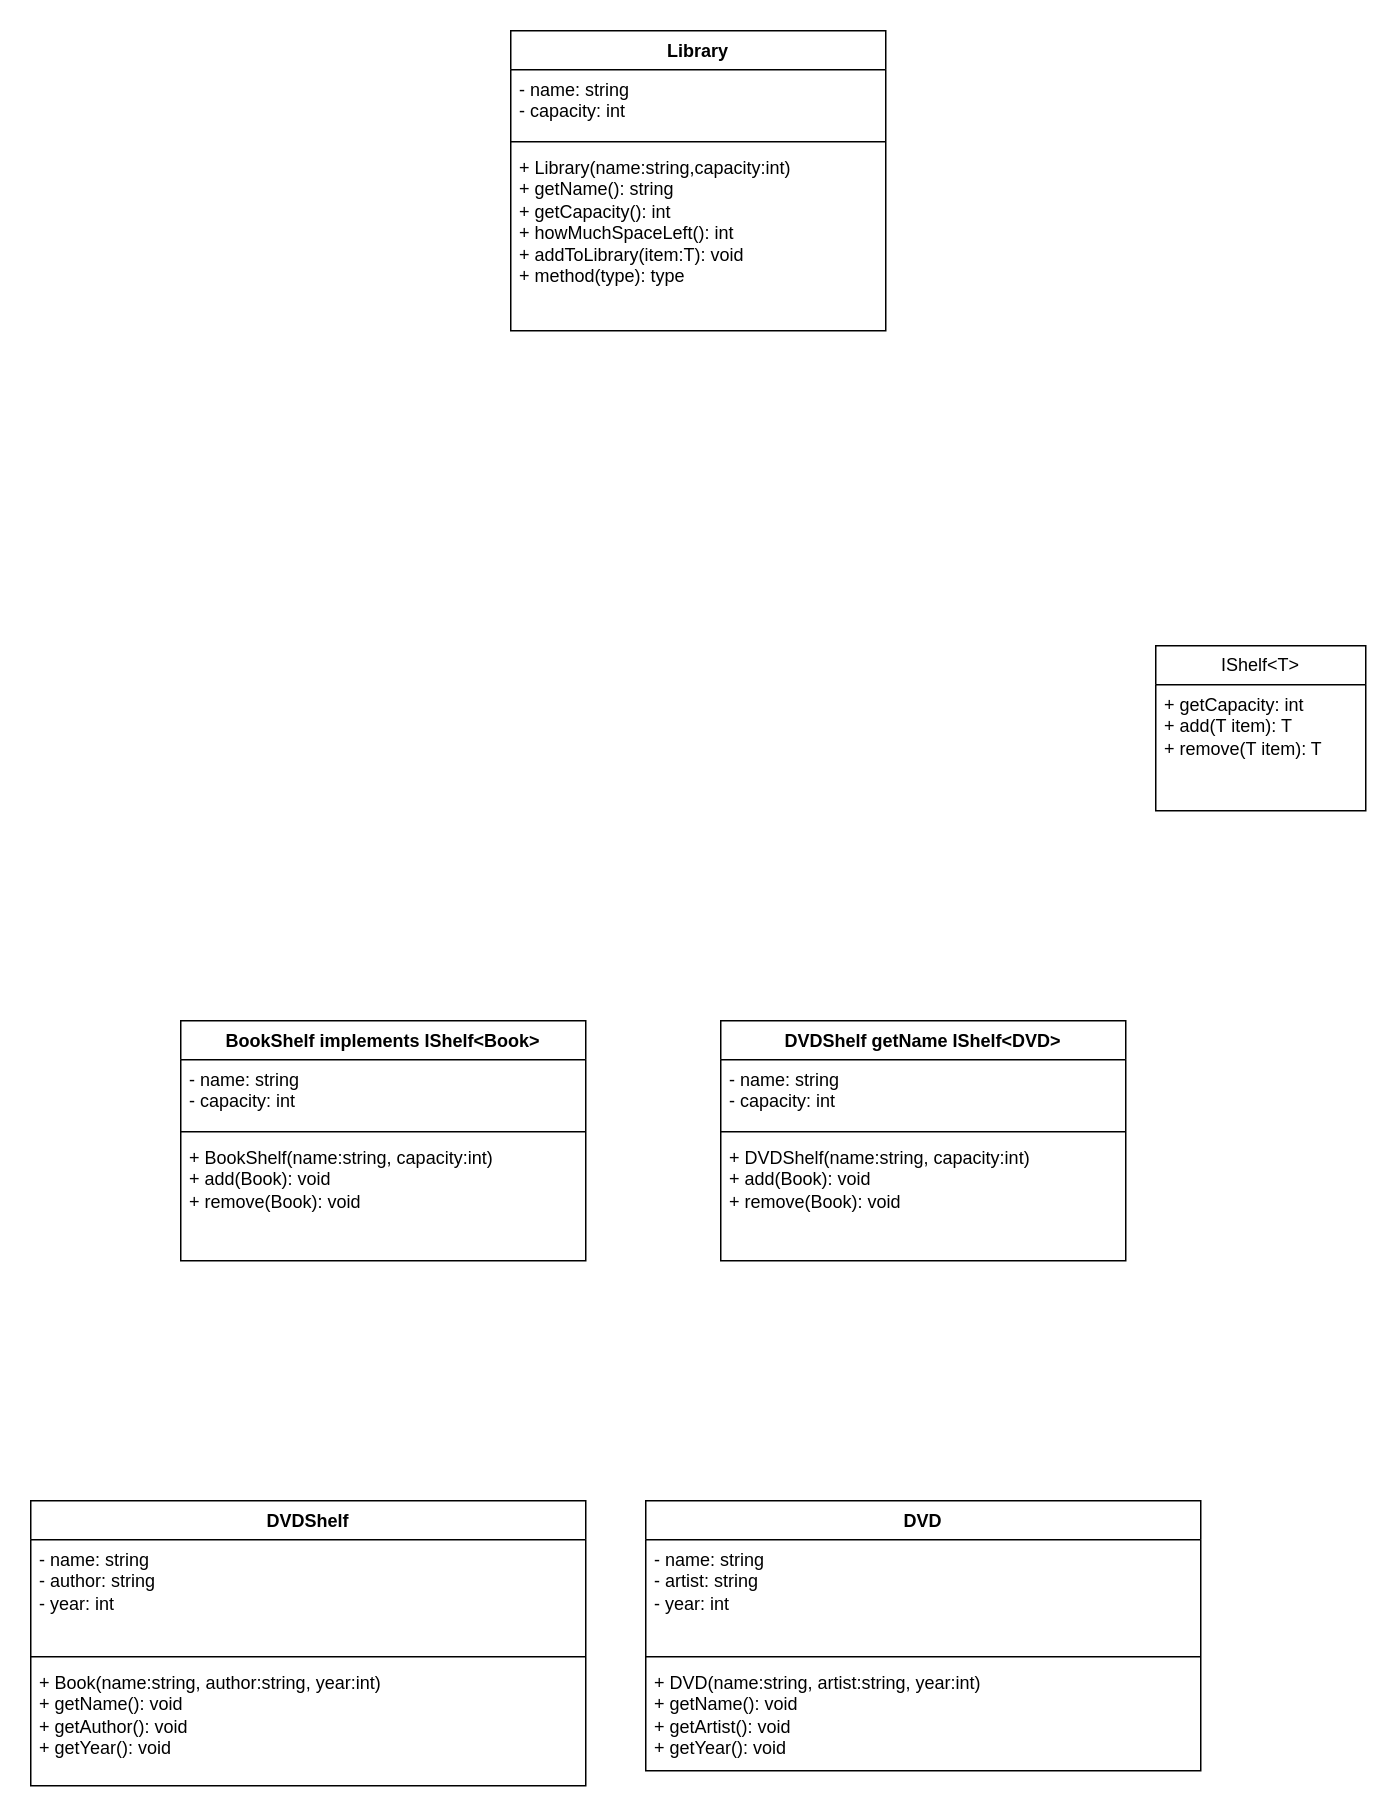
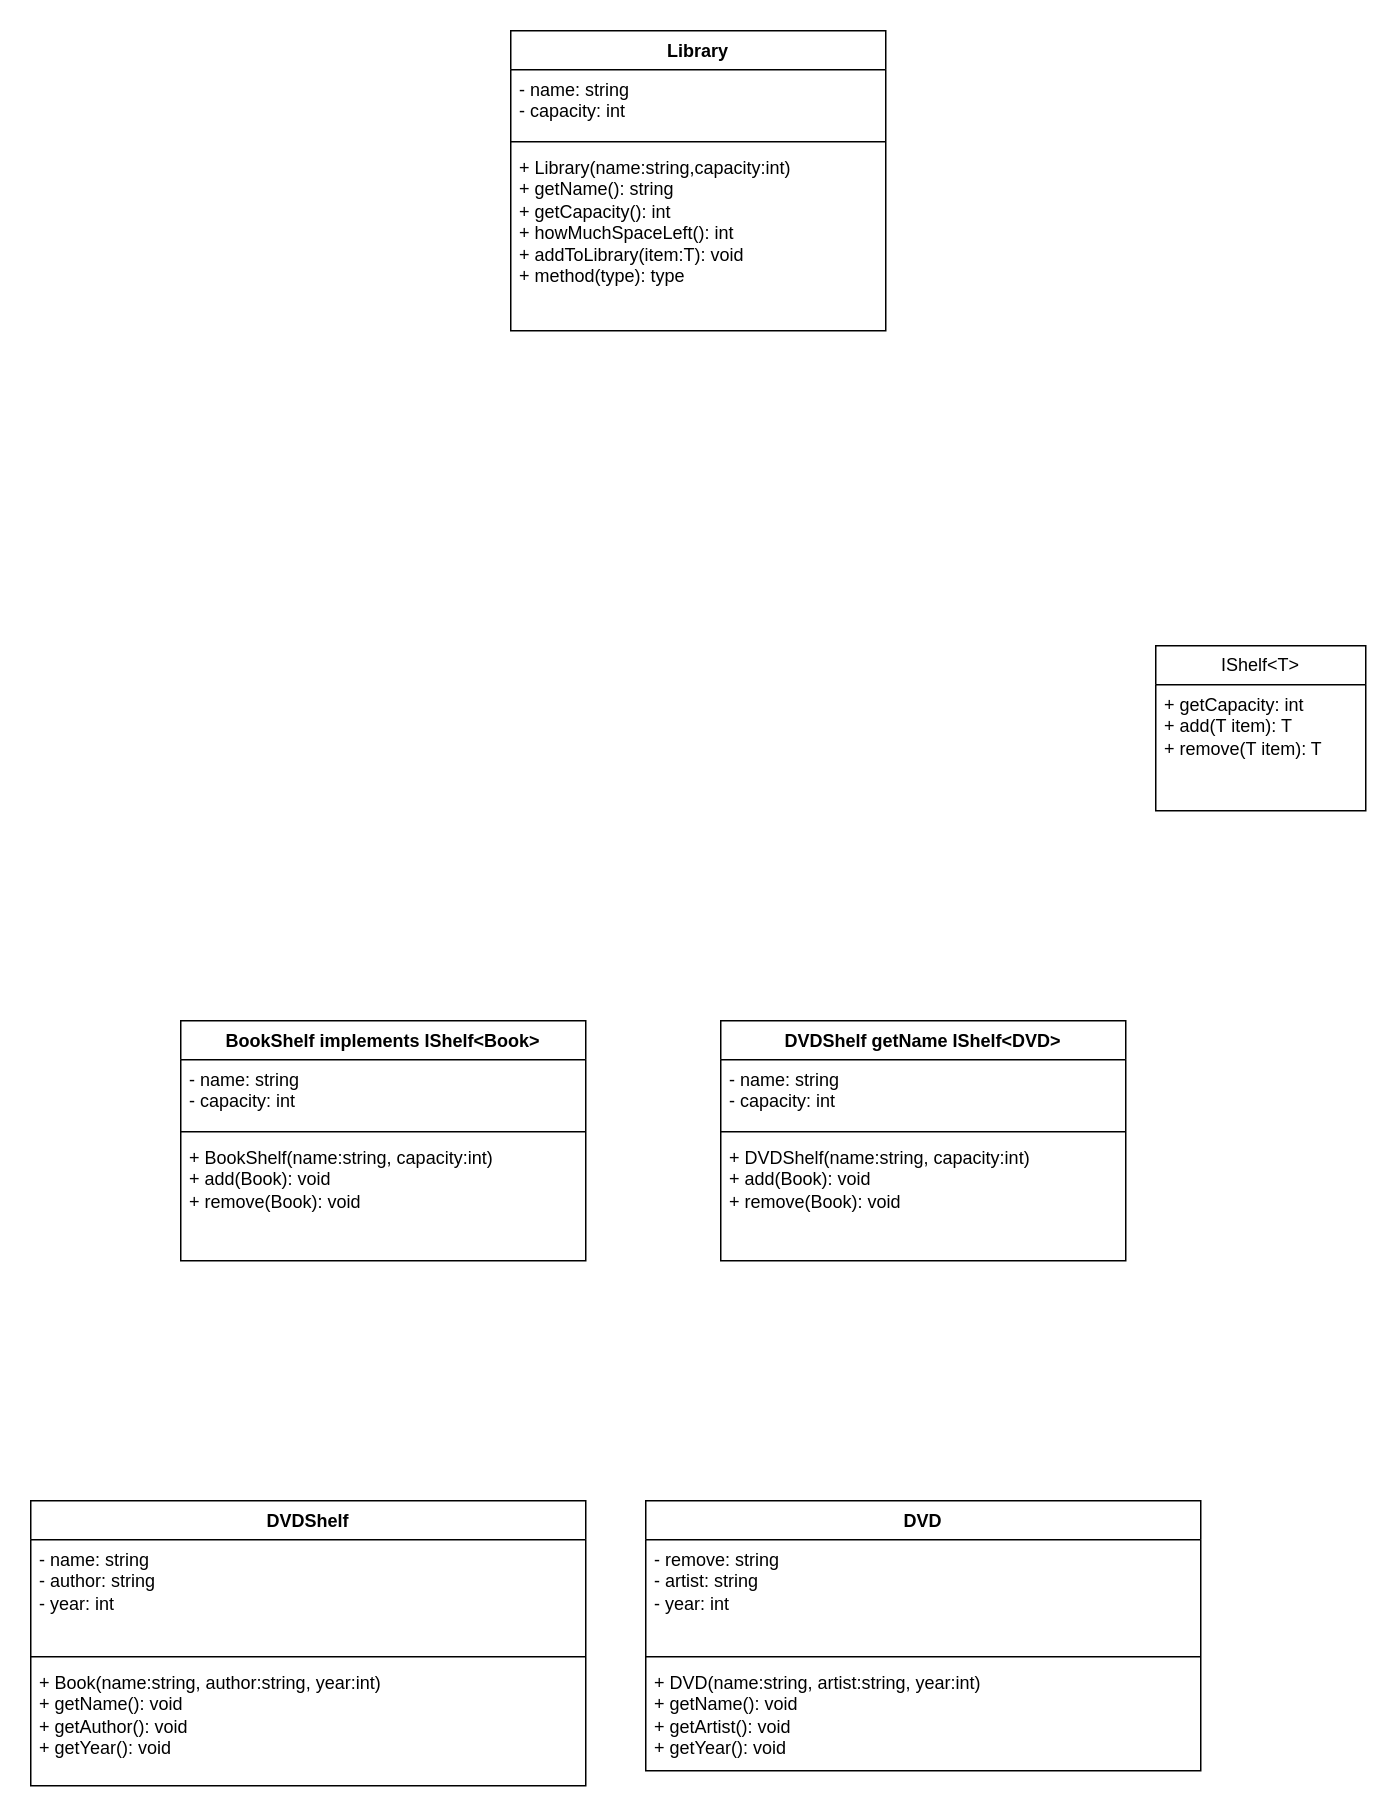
(724, 1583) -> (726, 1583)
